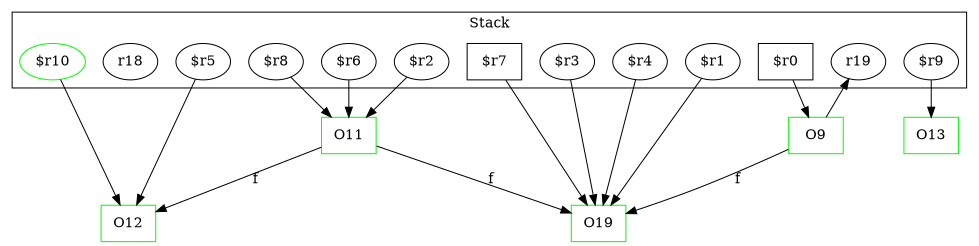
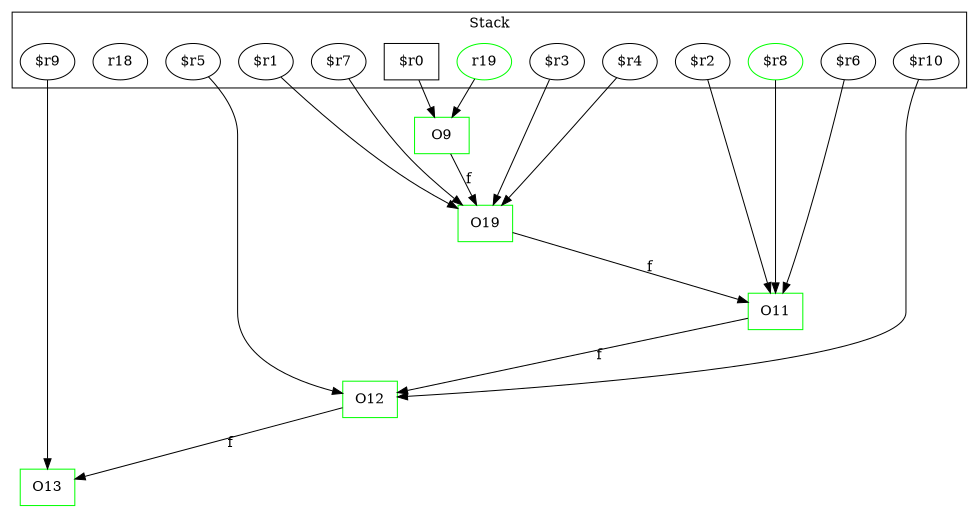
(53, 62) -> (926, 62)
(276, 62) -> (776, 62)
(494, 62) -> (339, 62)
(858, 62) -> (484, 62)
(835, 103) -> (466, 94)
(469, 178) -> (625, 266)
none -> (214, 442)
